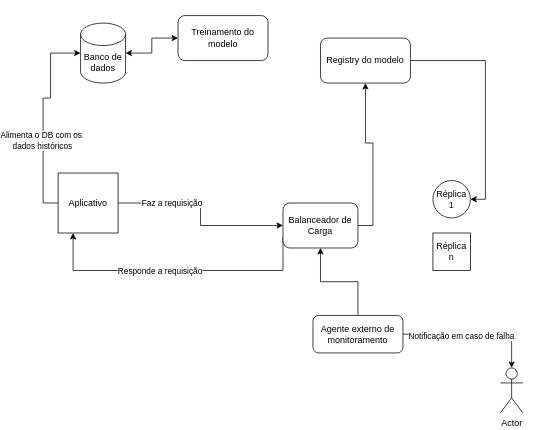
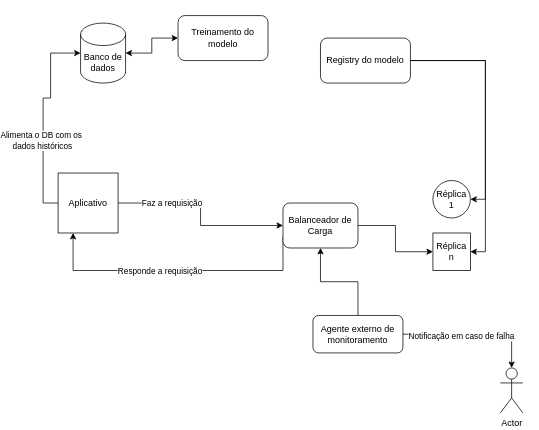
(366, 120) -> (396, 243)
none -> (486, 231)
